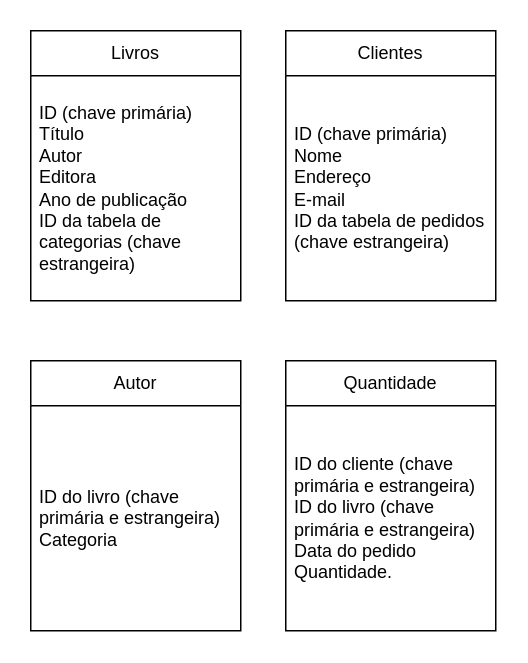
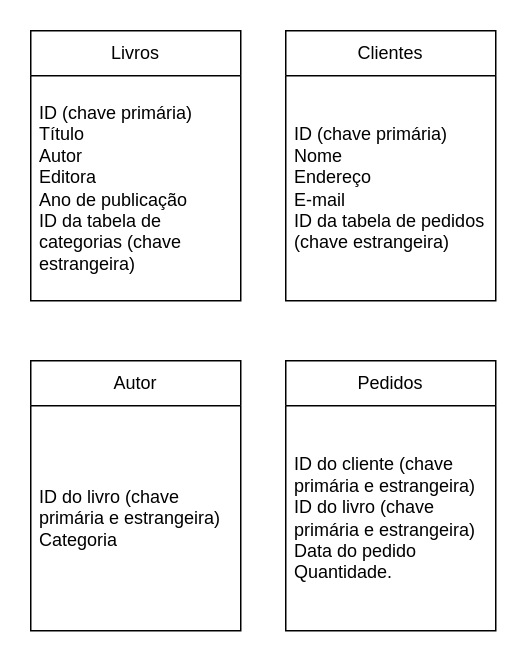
(391, 383) -> (391, 383)
